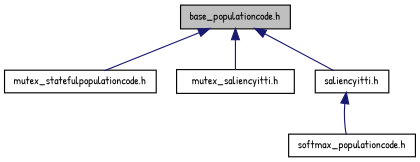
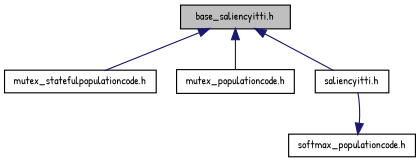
(235, 17) -> (235, 17)
(235, 82) -> (235, 82)
(345, 119) -> (360, 108)
